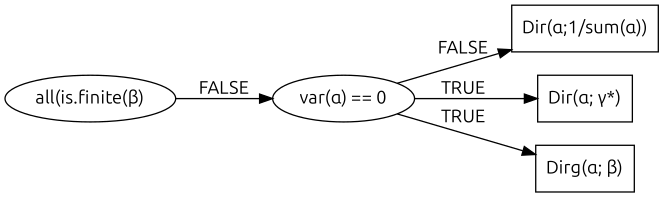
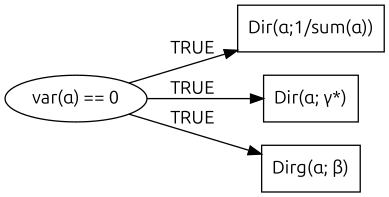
(463, 49) -> (192, 49)
(90, 99) -> none
